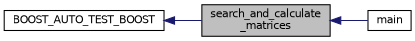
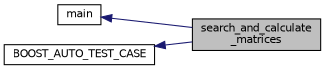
(84, 21) -> (79, 55)
(354, 21) -> (152, 23)
